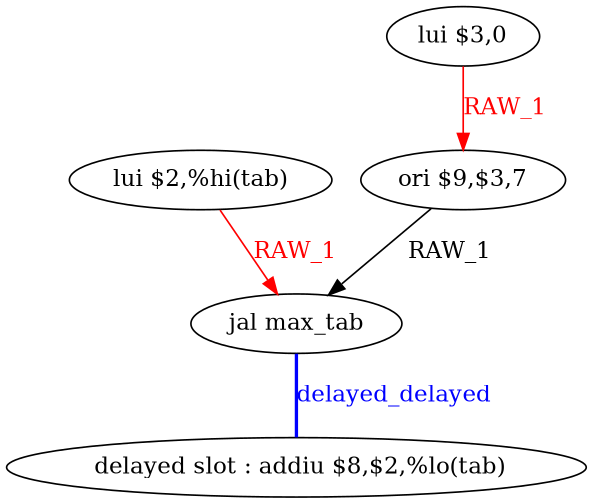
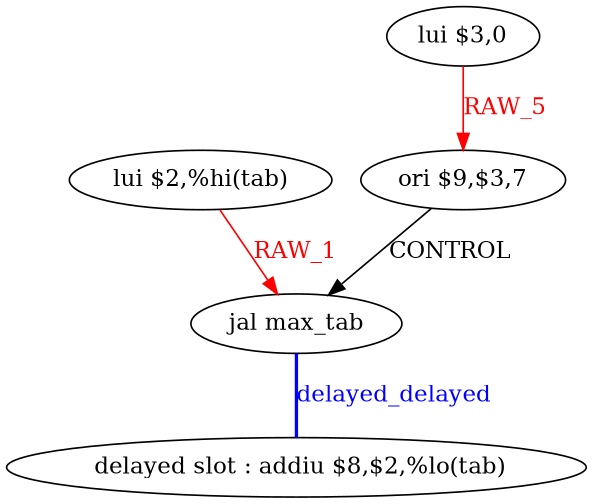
(505, 108) -> (505, 108)
(450, 252) -> (450, 252)
